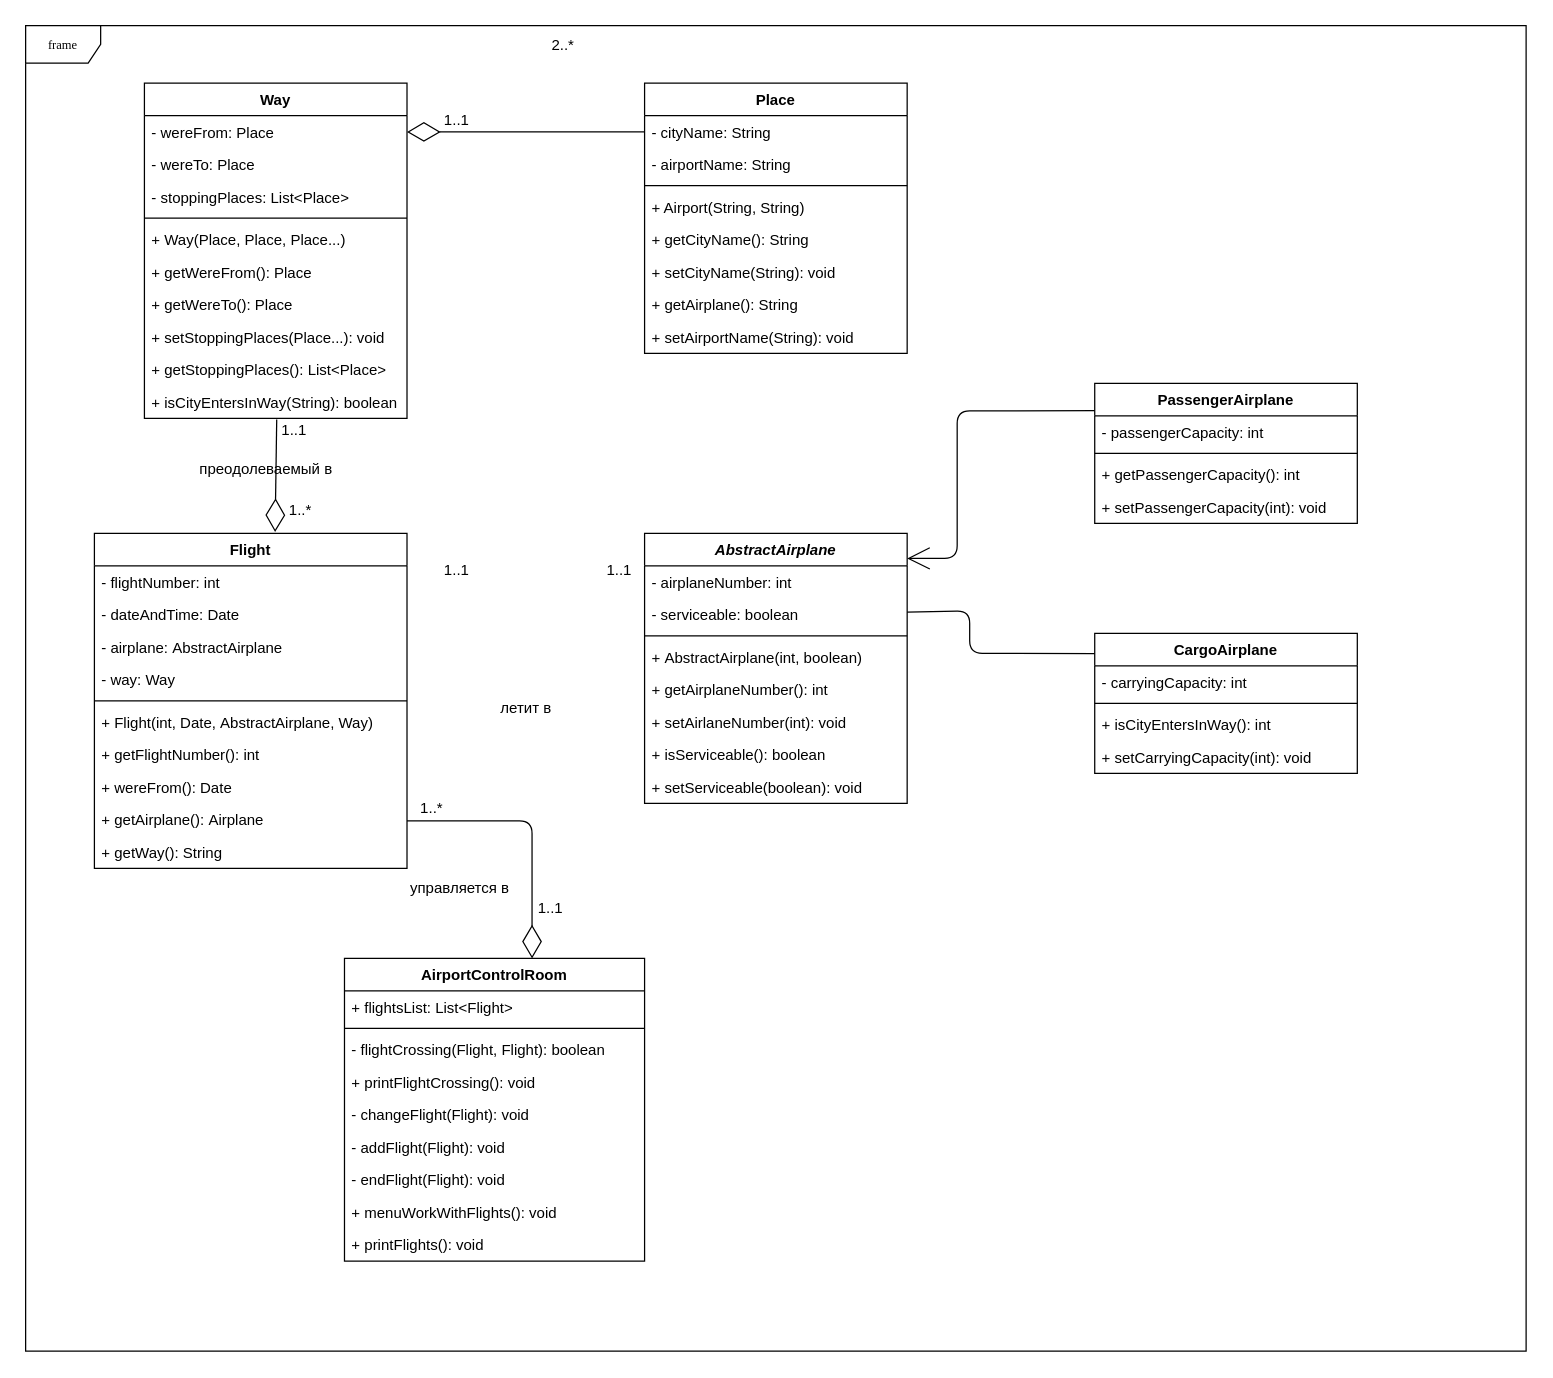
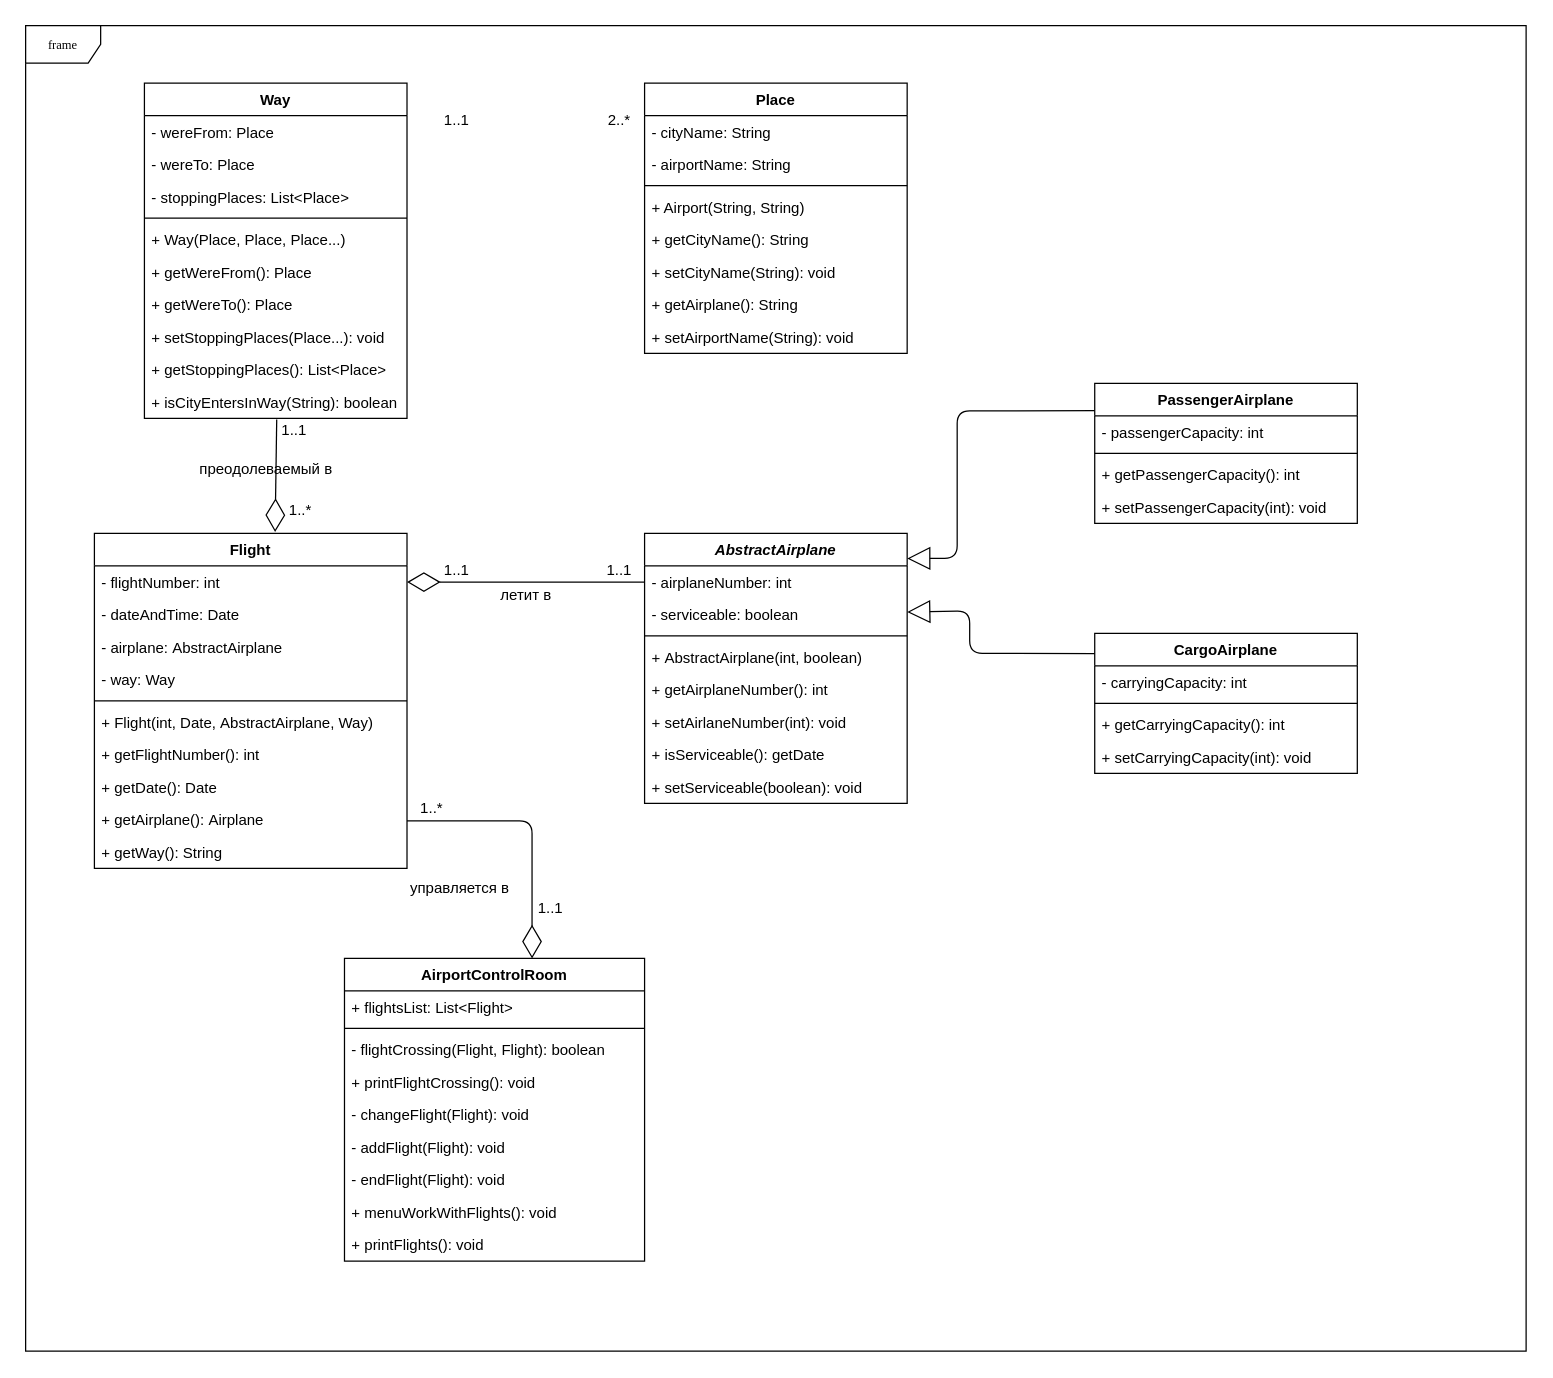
(563, 46) -> (619, 121)
(541, 132) -> none
(921, 558) -> (931, 558)
none -> (541, 582)
(920, 612) -> (931, 611)
(526, 708) -> (526, 596)
(1199, 725) -> (1207, 725)
(747, 755) -> (749, 755)
(171, 788) -> (167, 788)
